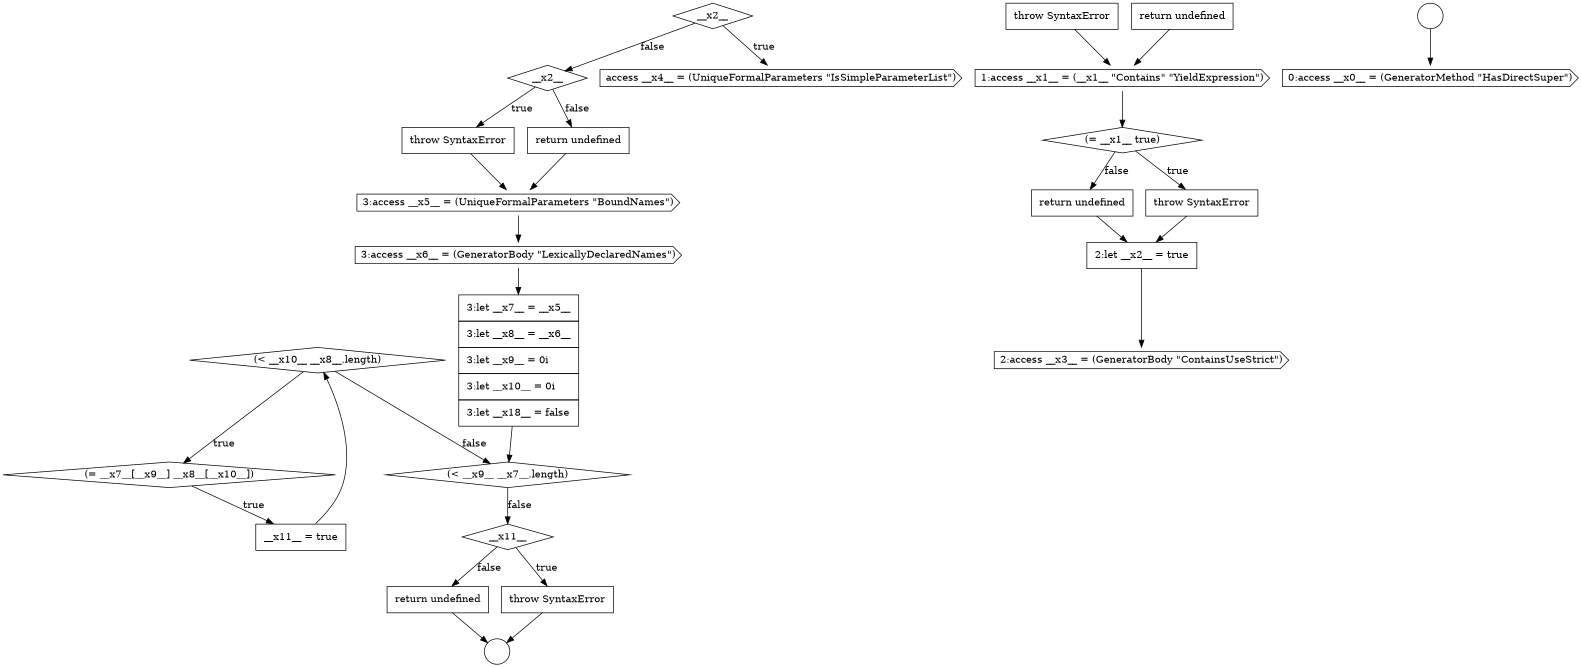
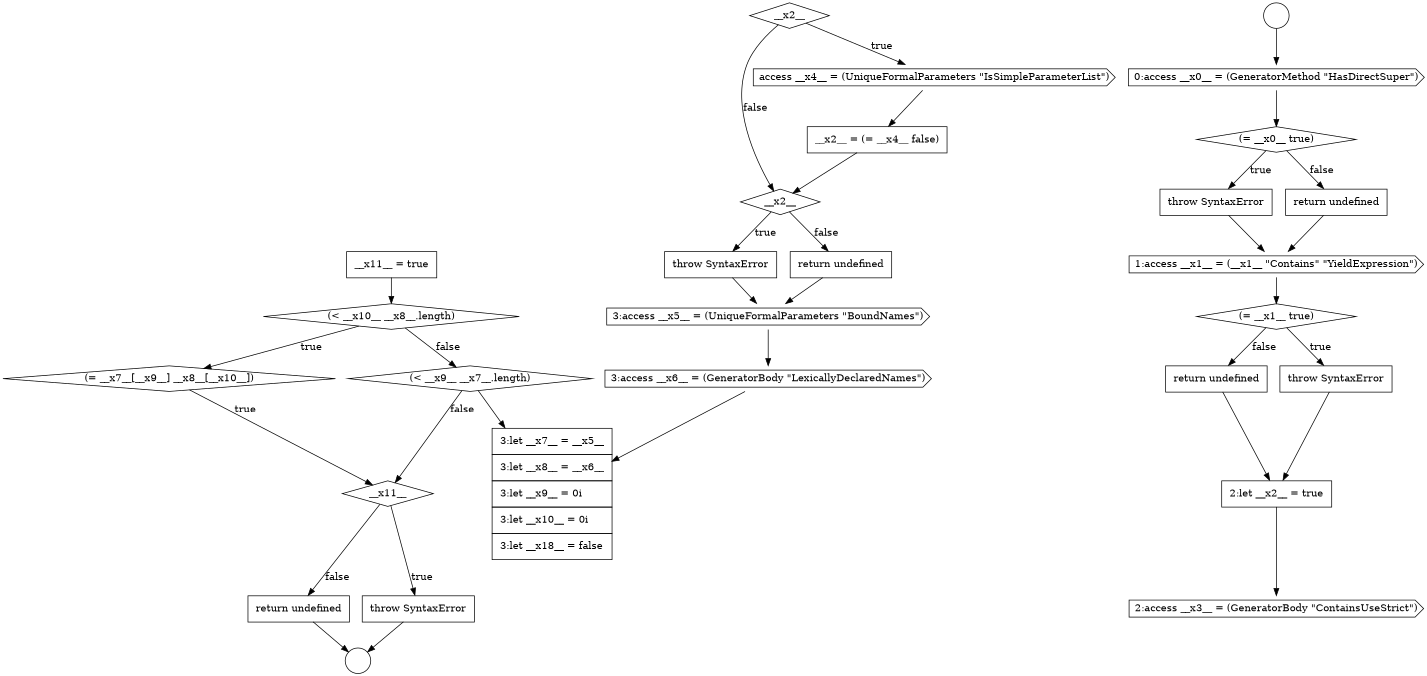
none -> (877, 139)
none -> (1276, 139)
(511, 440) -> (489, 406)
(229, 503) -> (278, 436)
